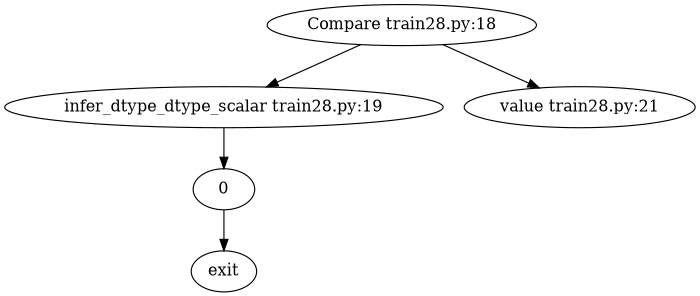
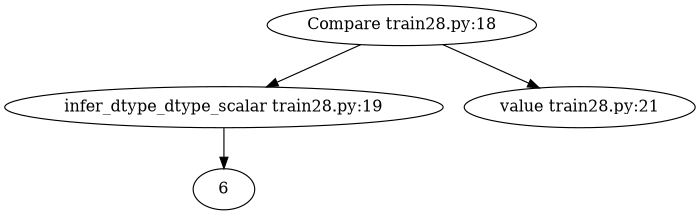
(224, 189) -> (224, 189)
(224, 271) -> none
